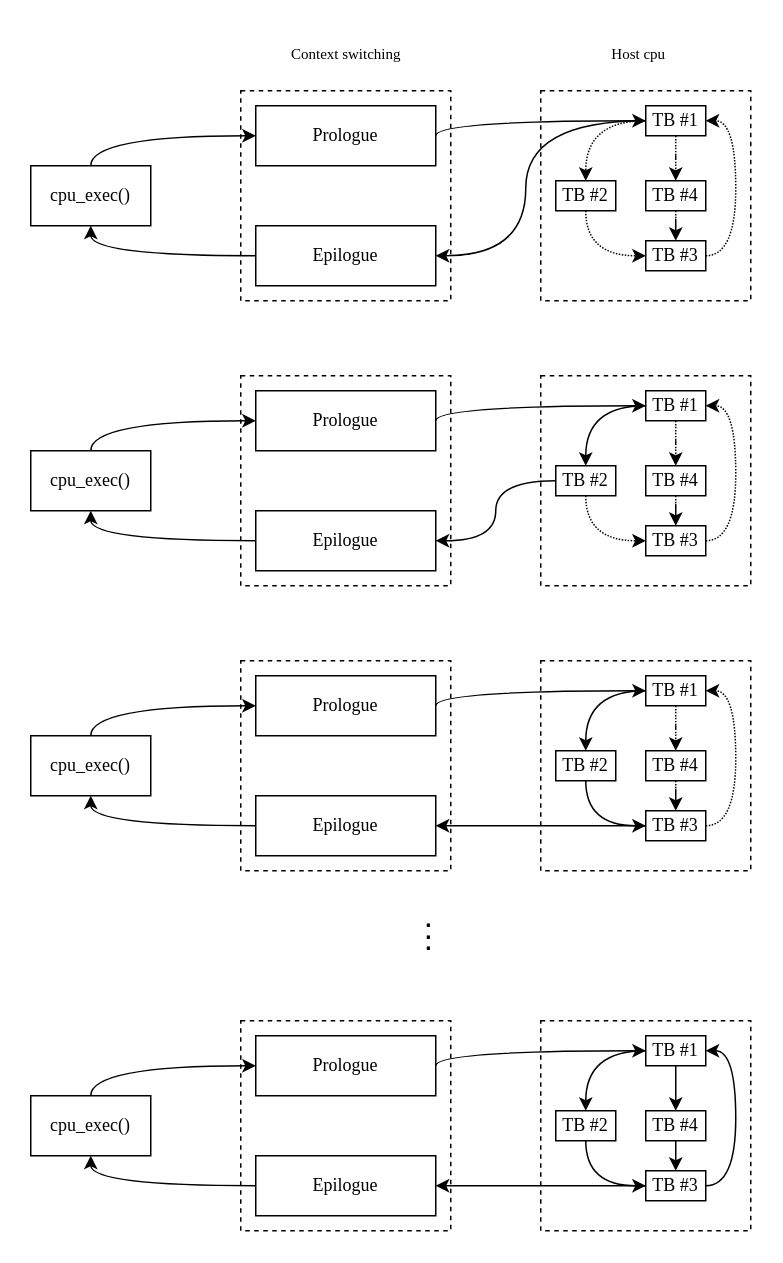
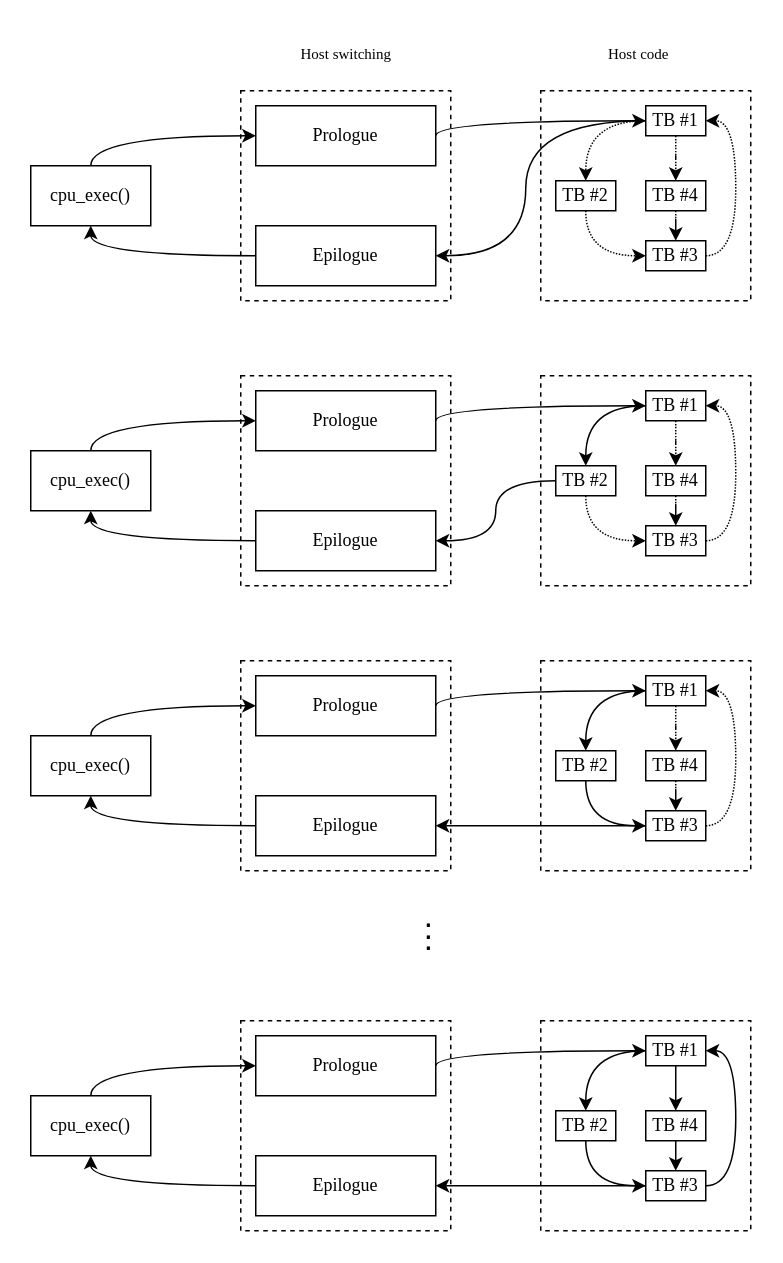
(347, 53) -> (347, 53)
(639, 53) -> (639, 53)
